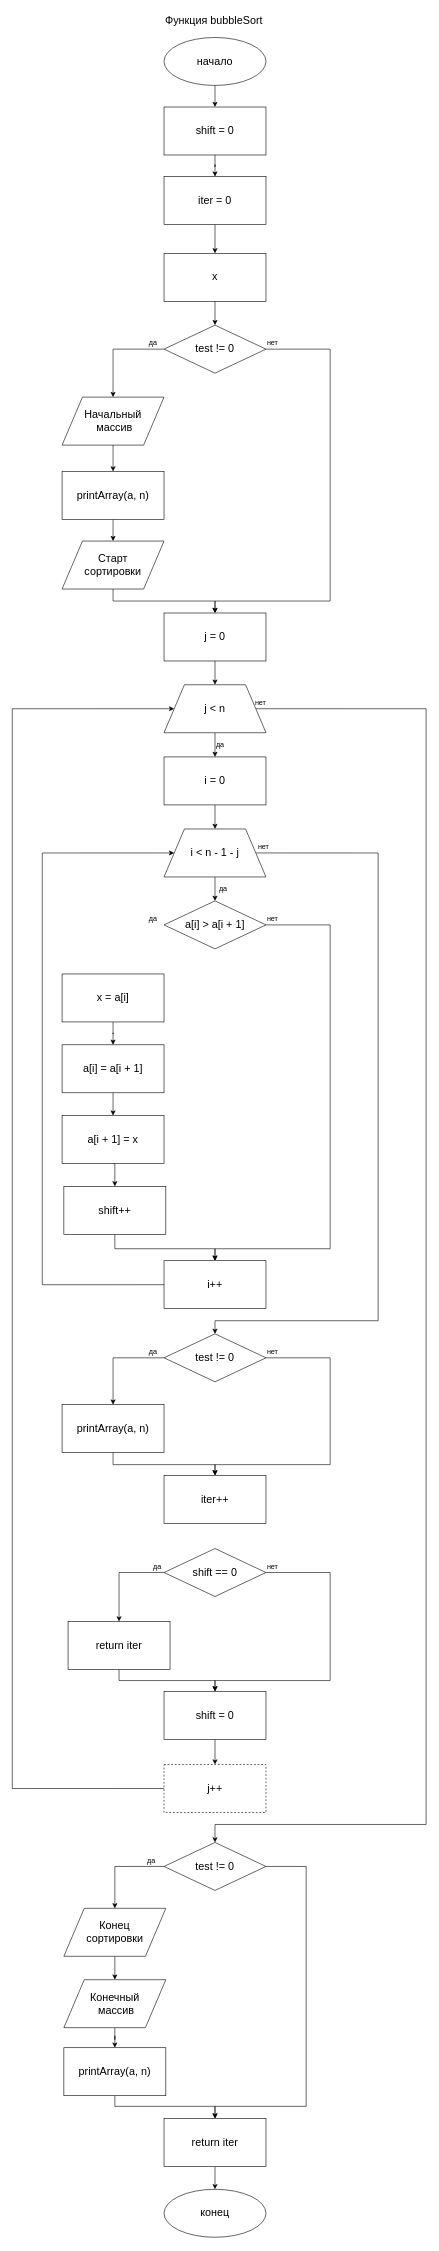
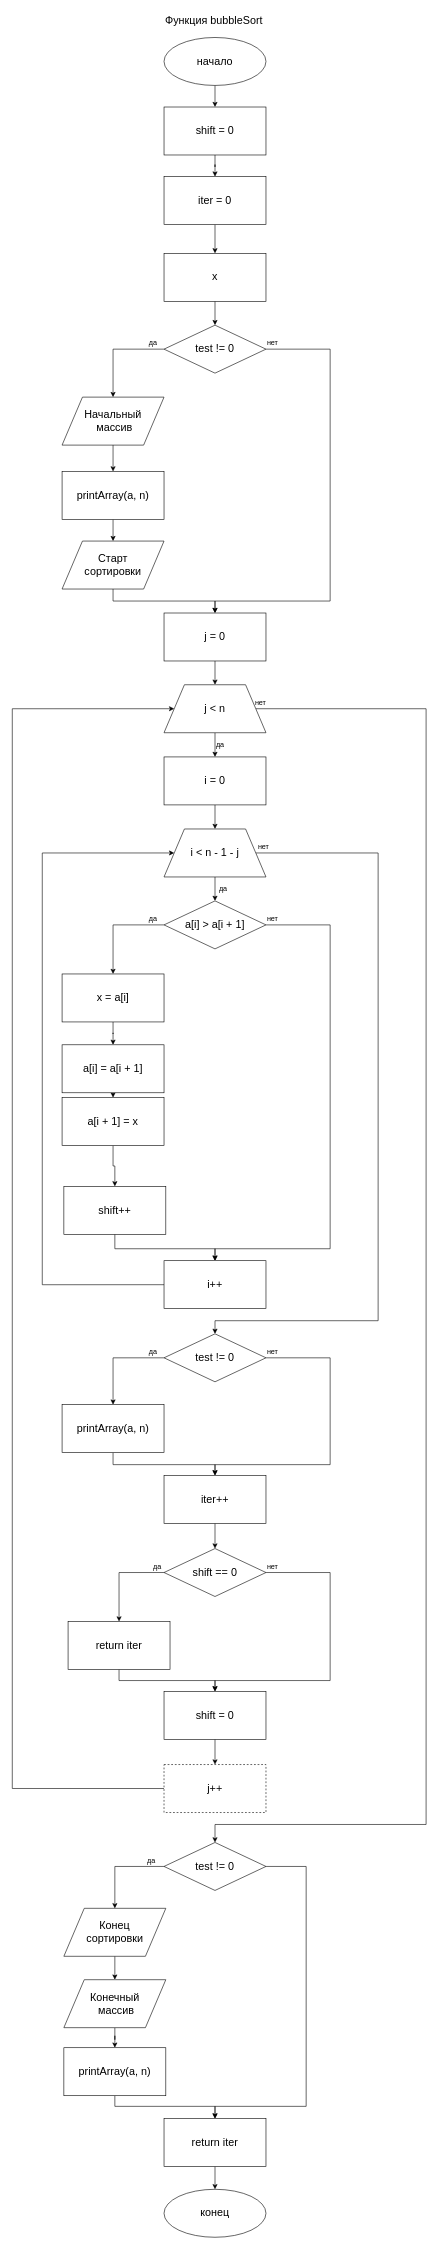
none -> (113, 968)
(113, 1140) -> (113, 1122)
none -> (215, 1543)
